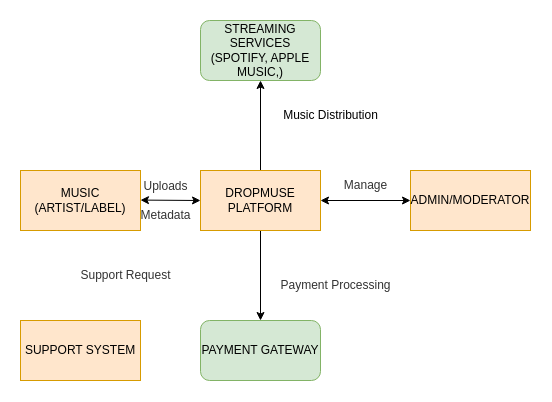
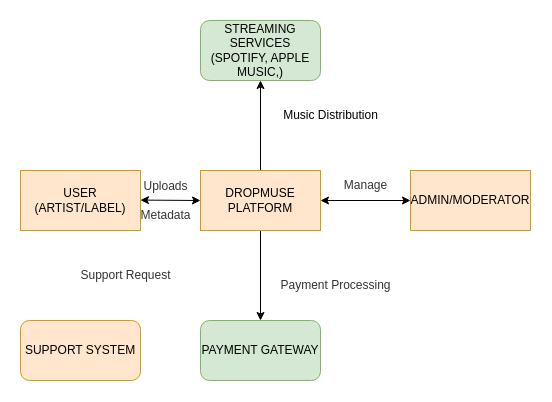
(81, 201) -> (81, 201)
(81, 351) -> (81, 351)
